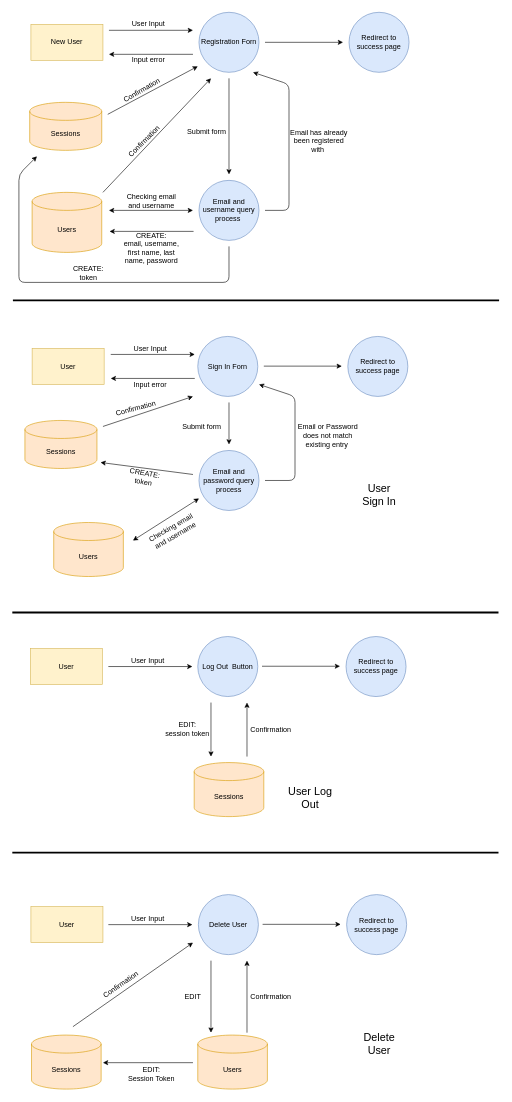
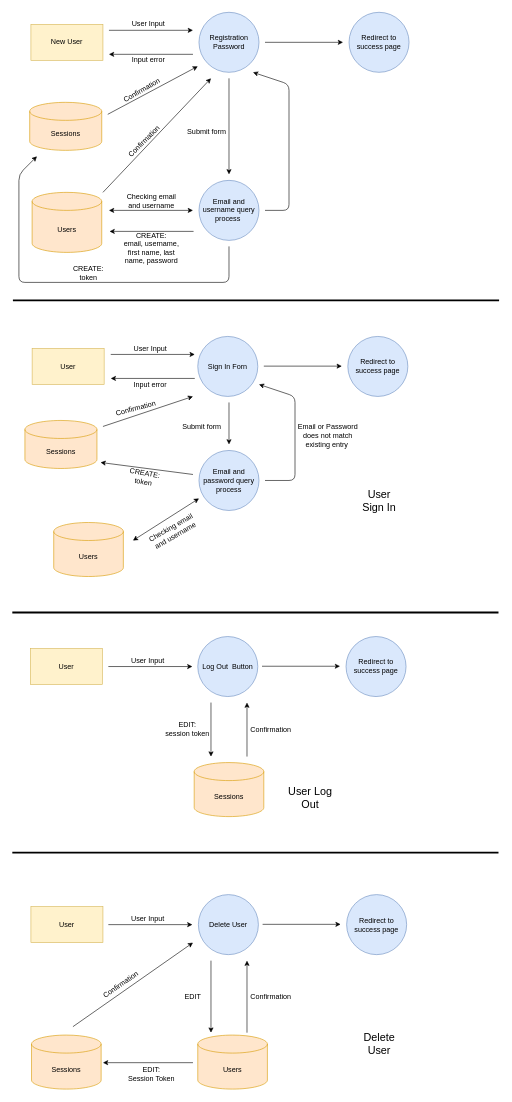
(229, 42) -> (229, 42)
(319, 141) -> none
(379, 495) -> (379, 501)
